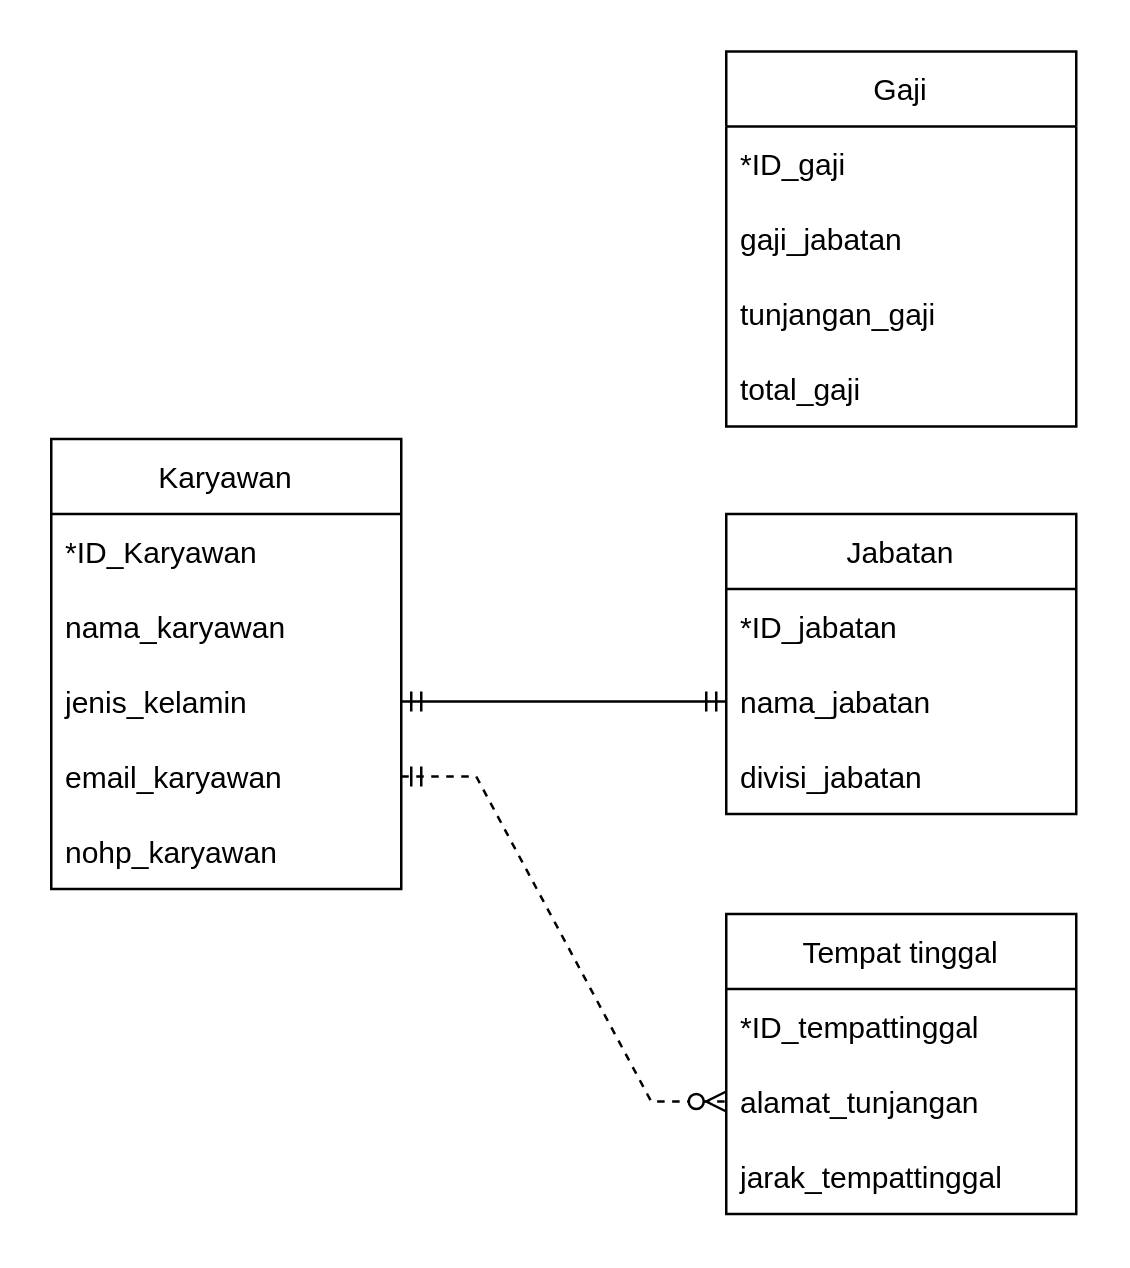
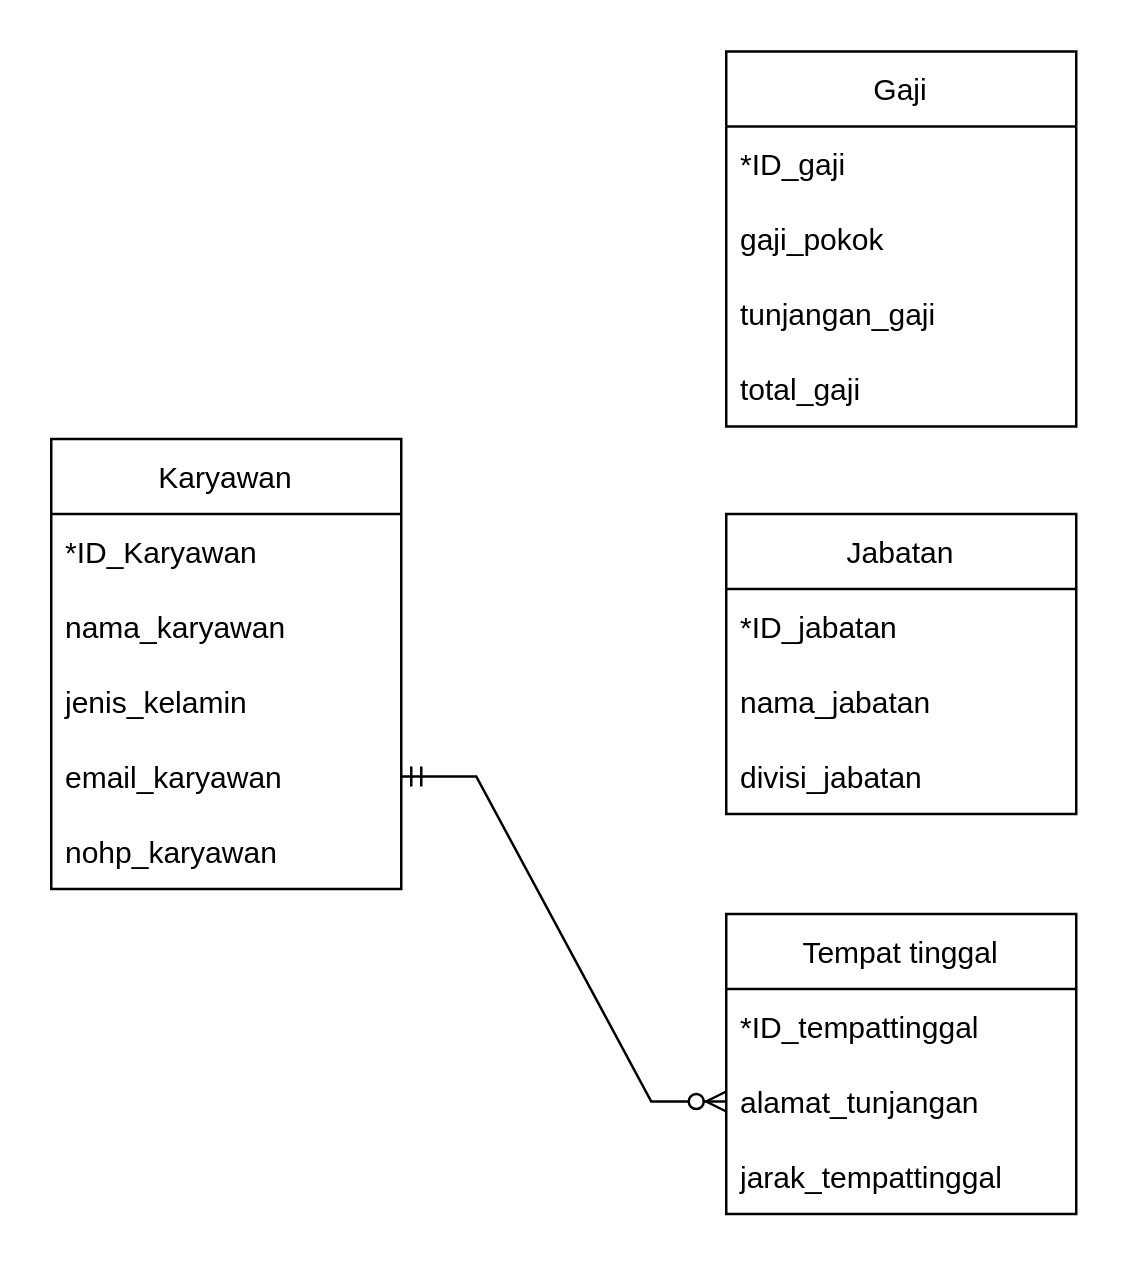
(837, 240) -> (820, 240)
(563, 701) -> none
(555, 923) -> (555, 923)
